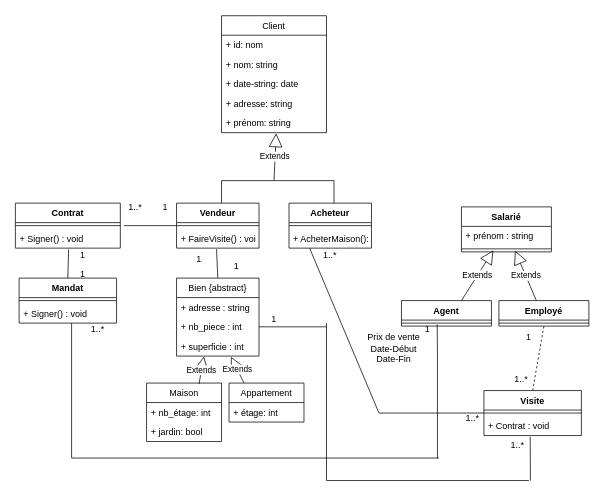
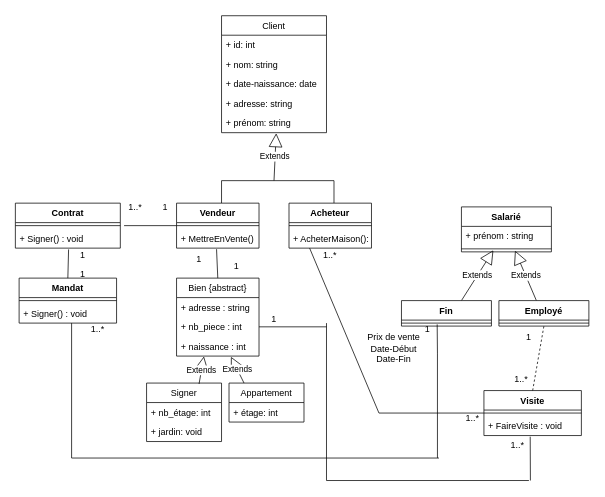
(244, 45) -> (243, 45)
(269, 84) -> (277, 84)
(227, 239) -> (235, 239)
(446, 311) -> (446, 311)
(218, 347) -> (217, 347)
(184, 393) -> (184, 393)
(523, 426) -> (529, 426)
(180, 432) -> (180, 432)
